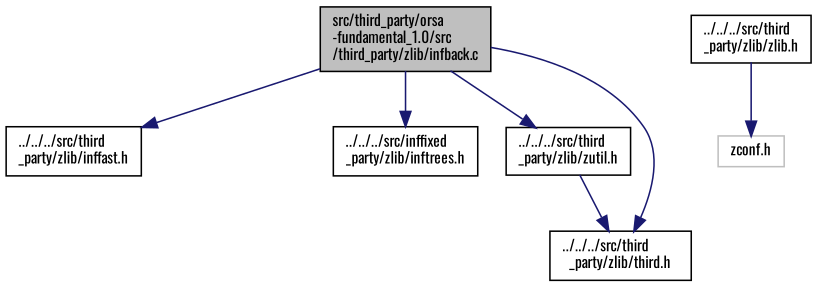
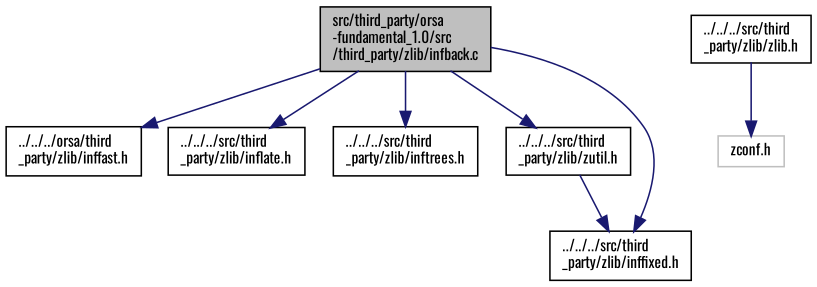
(74, 151) -> (74, 151)
none -> (237, 151)
(406, 151) -> (406, 151)
(621, 256) -> (621, 256)
